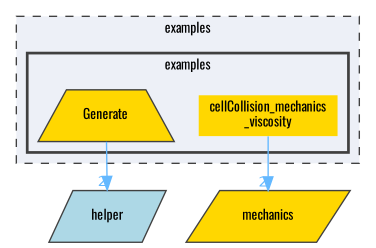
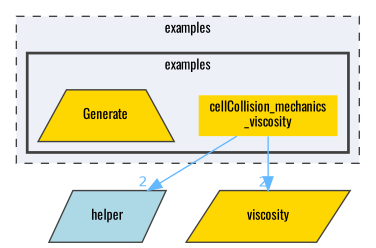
(107, 159) -> (198, 160)
(268, 216) -> (268, 216)
